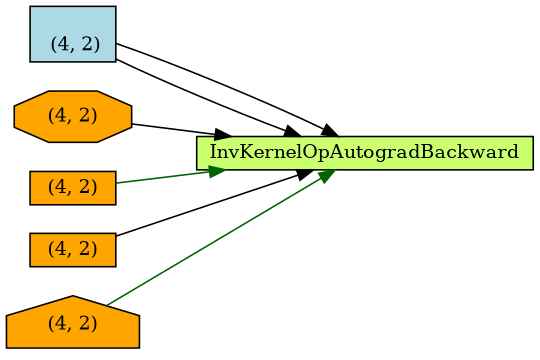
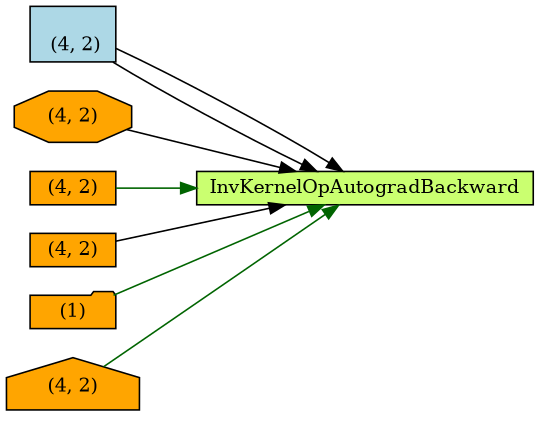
none -> (73, 312)
